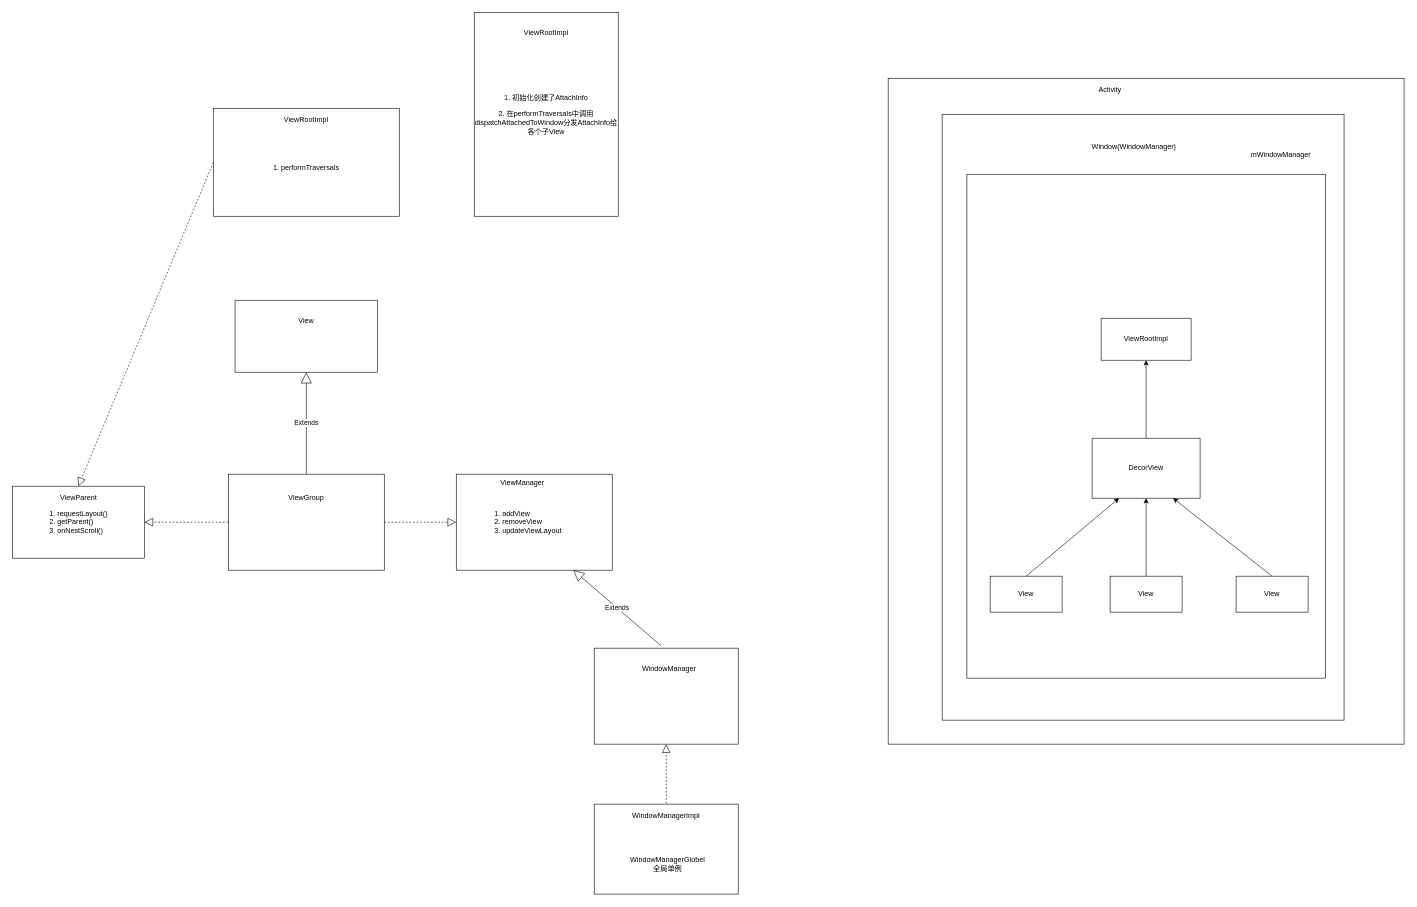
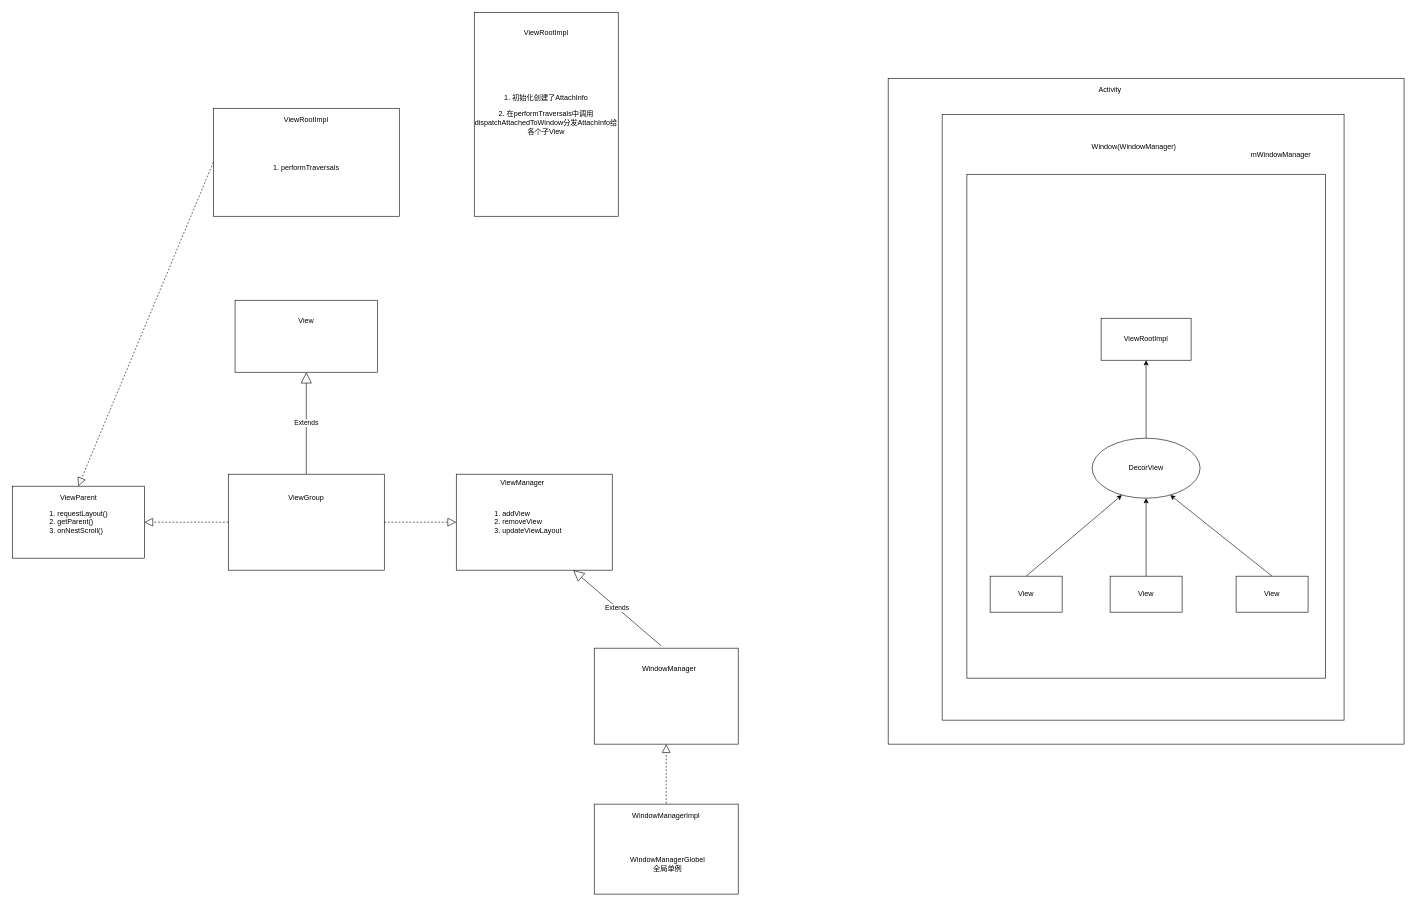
(1146, 468) -> (1146, 468)
